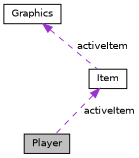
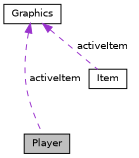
(74, 115) -> (26, 85)
